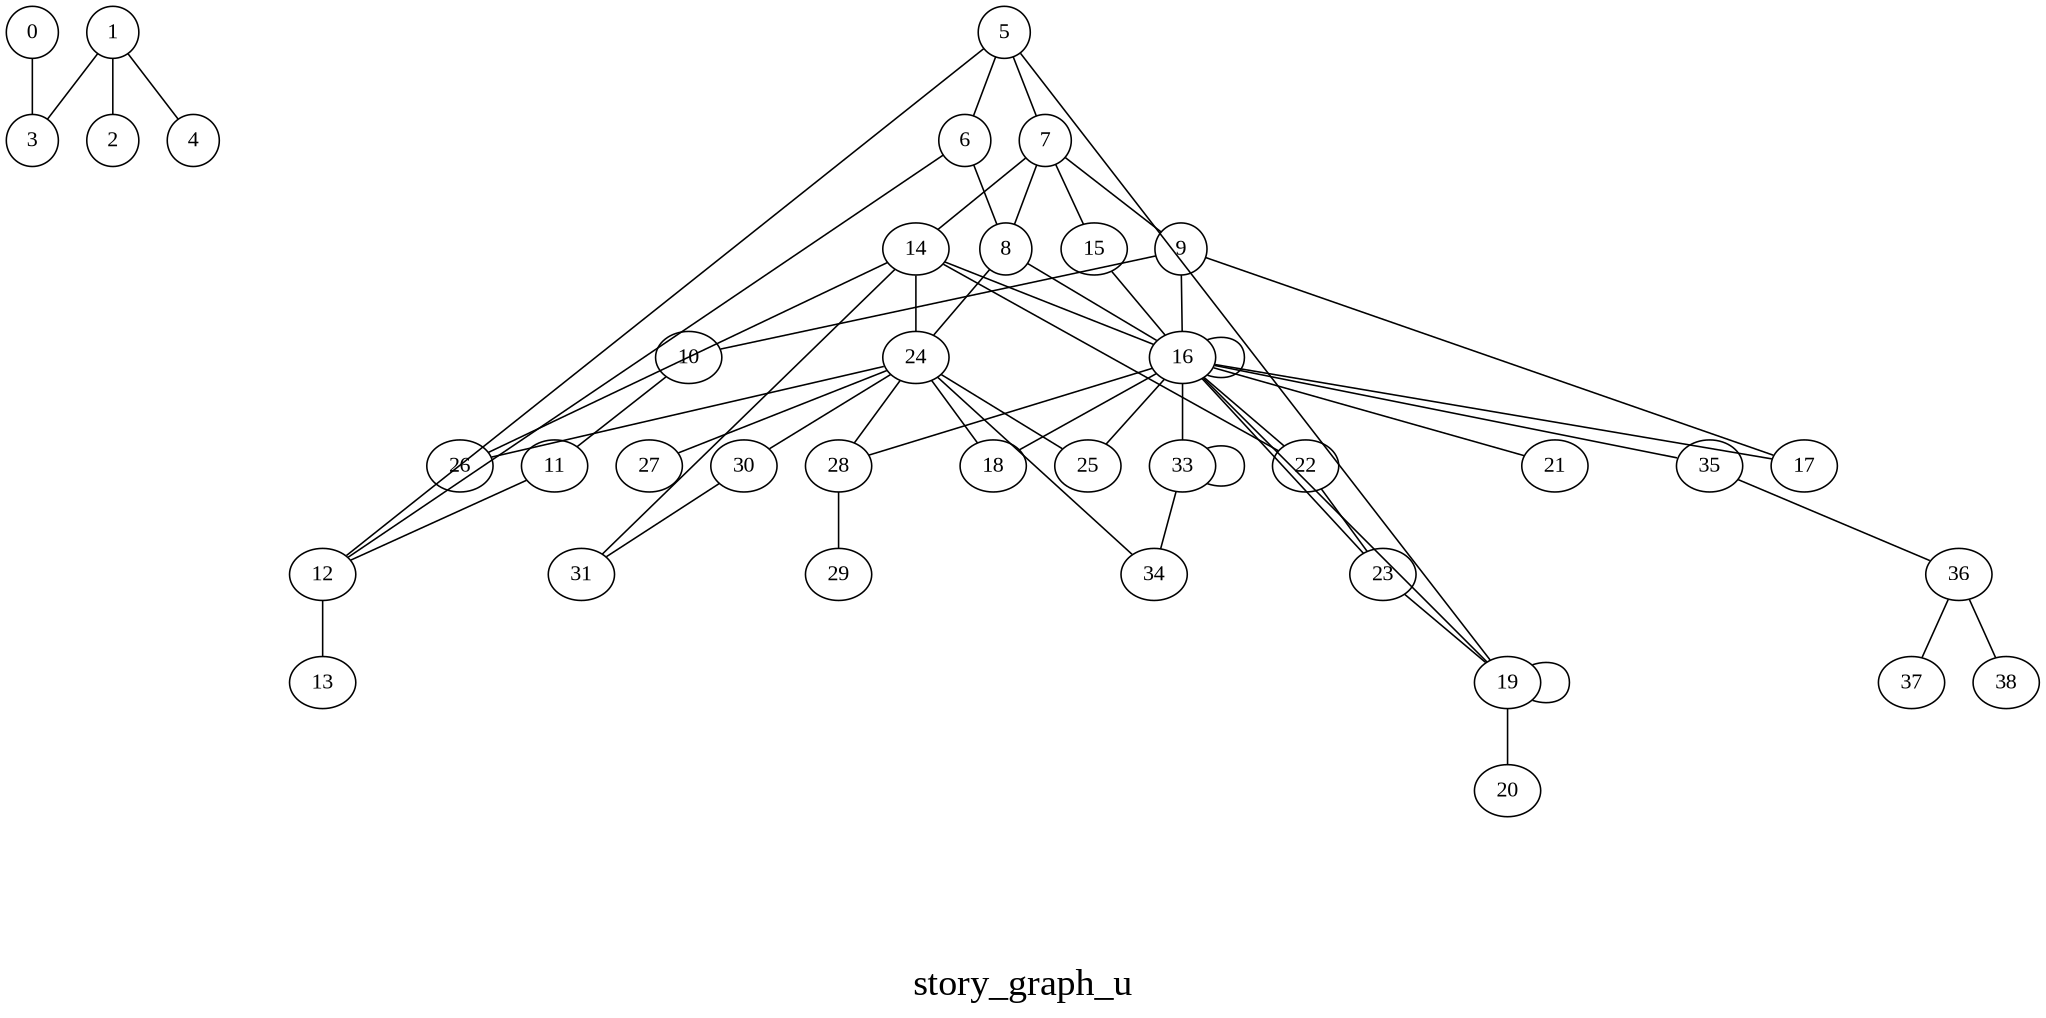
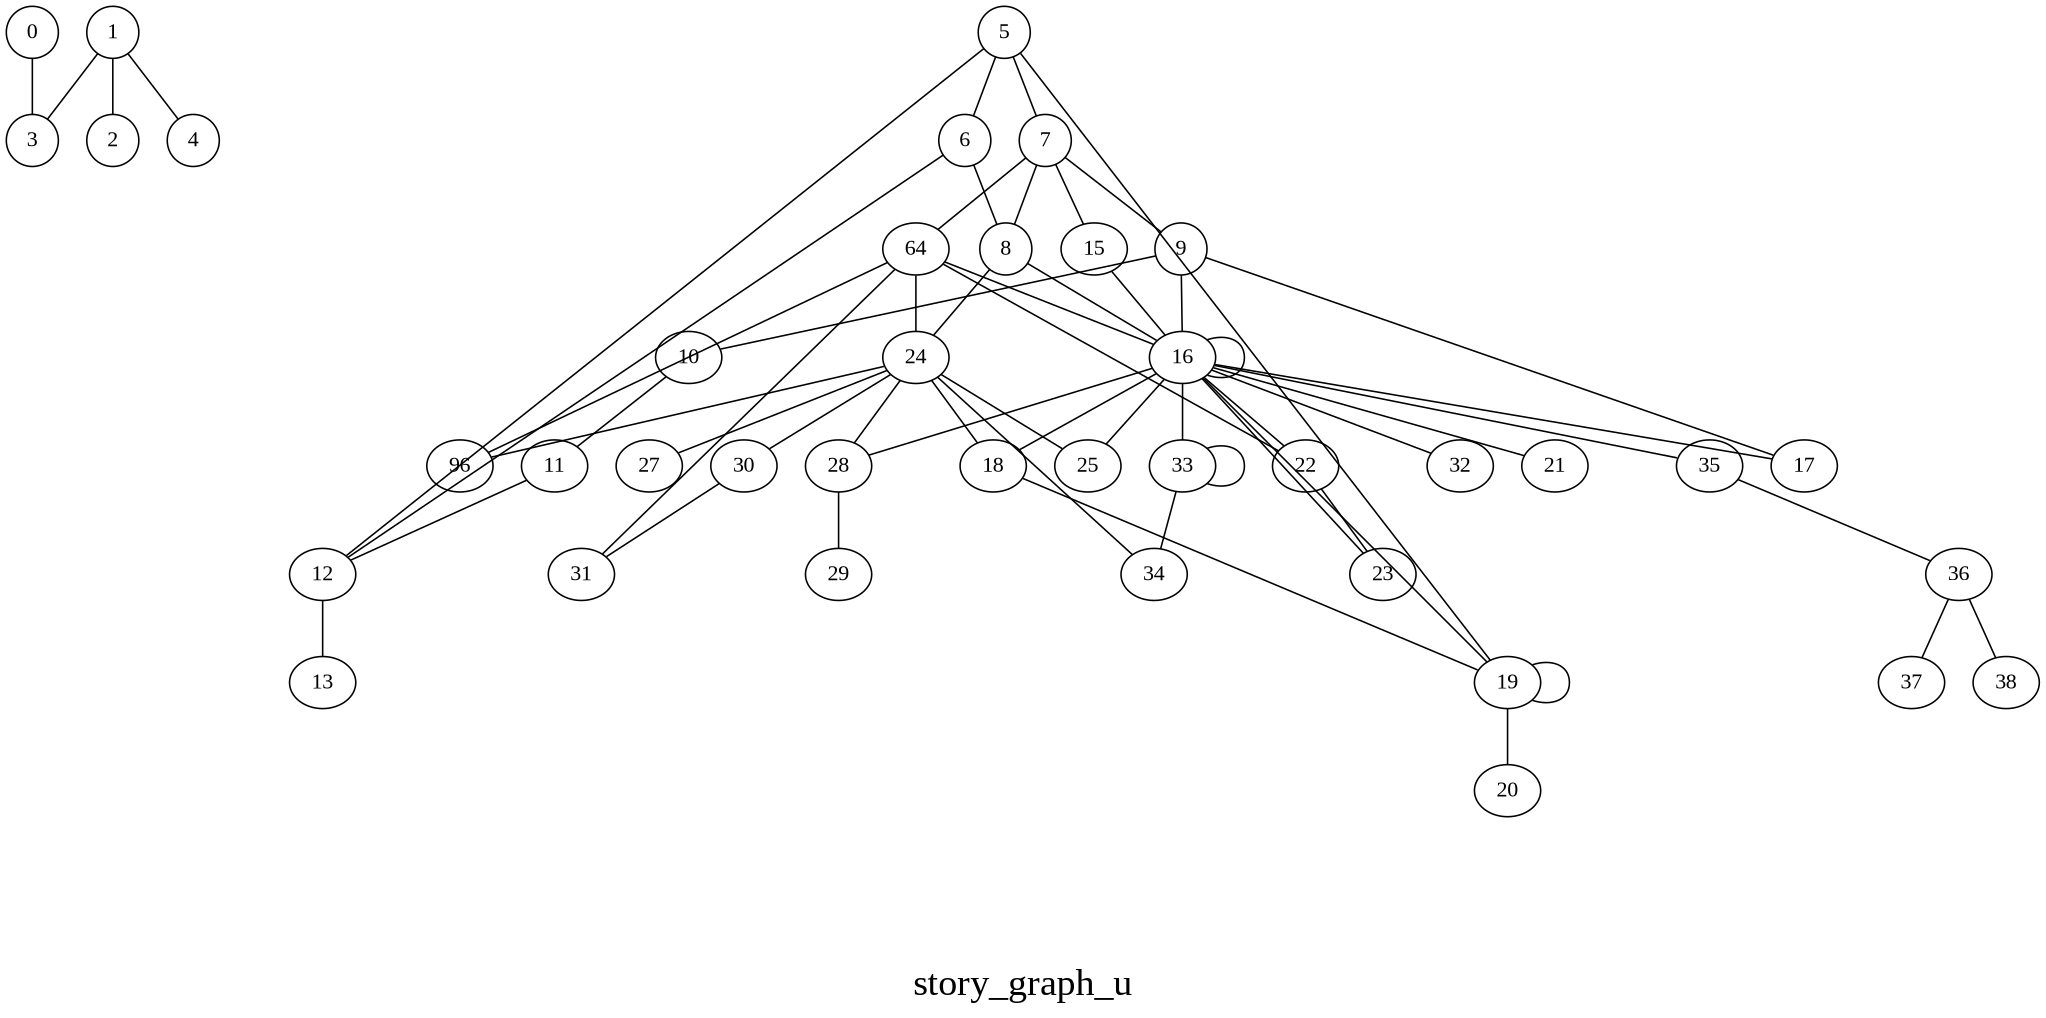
(916, 249) -> (916, 249)
(460, 466) -> (460, 466)
none -> (1460, 466)
(1445, 628) -> (1250, 574)
